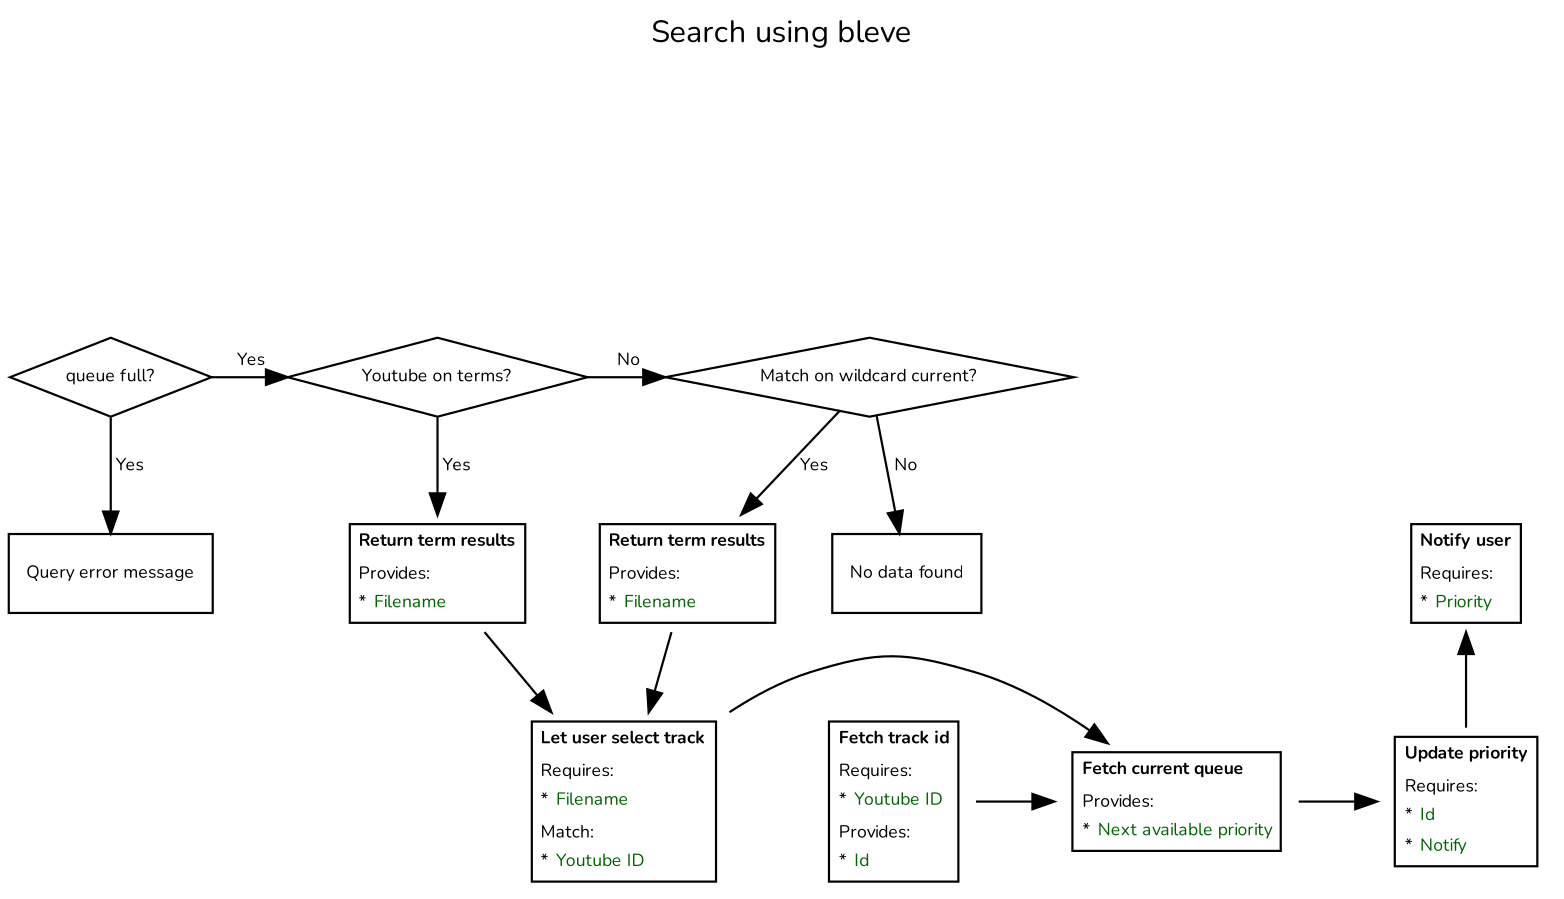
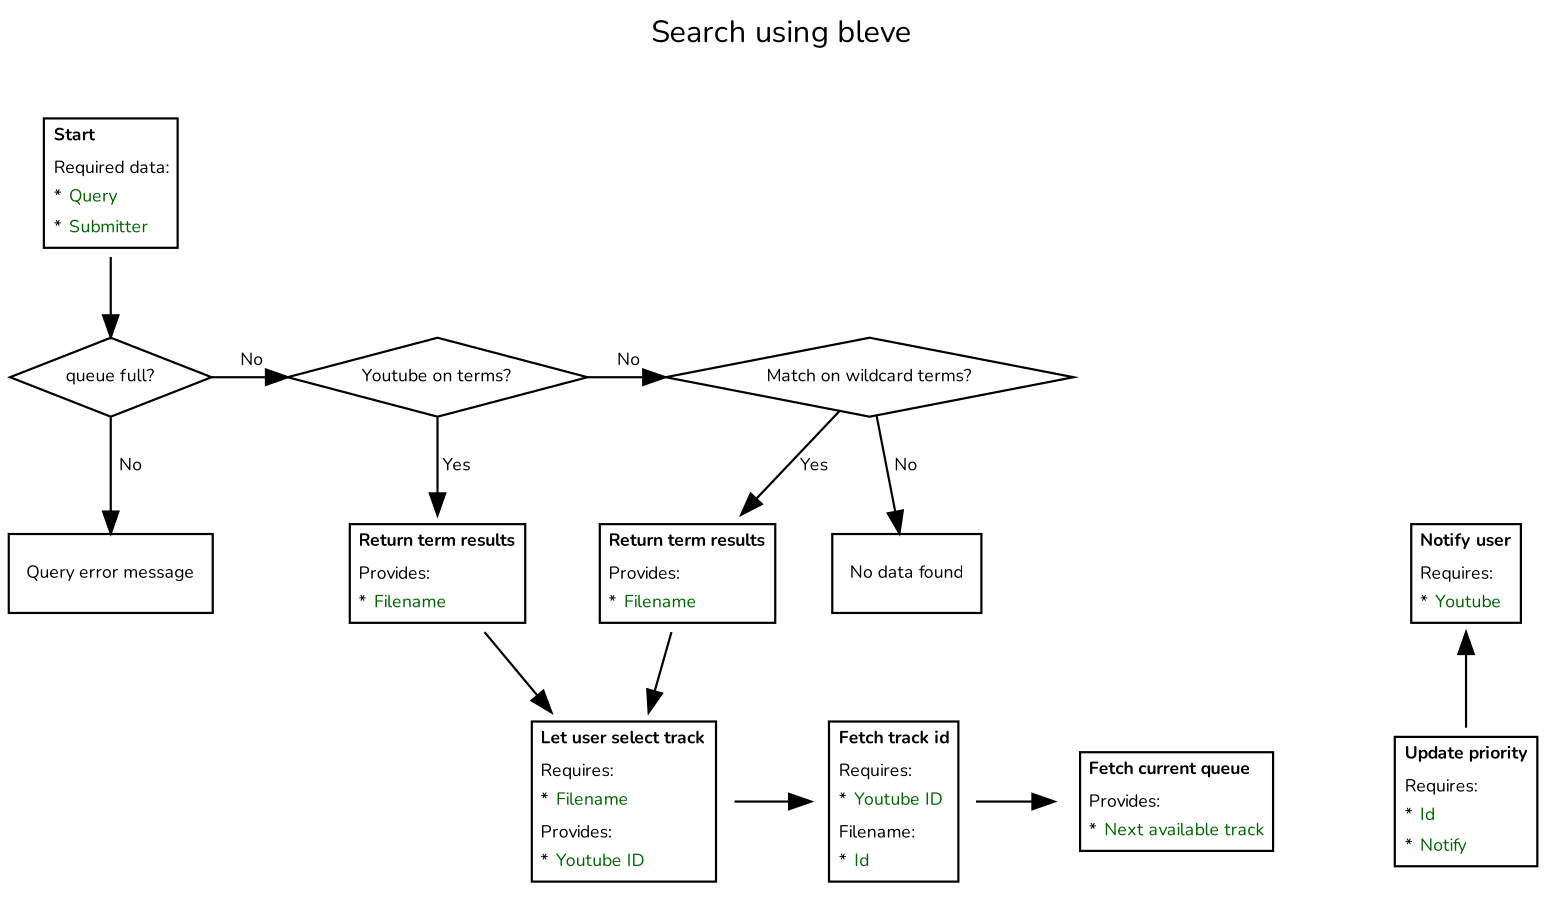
none -> (111, 183)
(250, 361) -> (250, 361)
(870, 377) -> (870, 377)
(128, 466) -> (128, 466)
(1464, 602) -> (1469, 602)
(912, 658) -> (762, 802)
(1327, 802) -> none
(1185, 830) -> (1184, 830)
(568, 832) -> (577, 832)
(875, 832) -> (877, 832)
